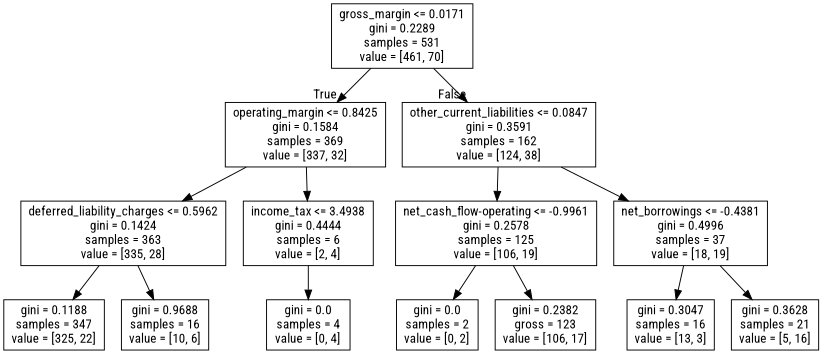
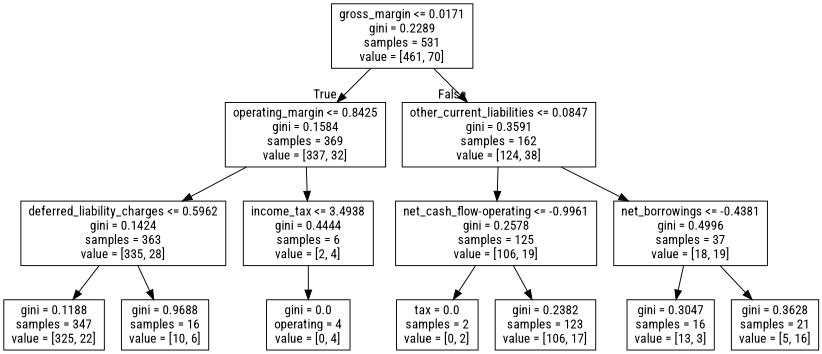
(308, 325) -> (308, 325)
(437, 325) -> (437, 325)
(545, 325) -> (545, 325)
